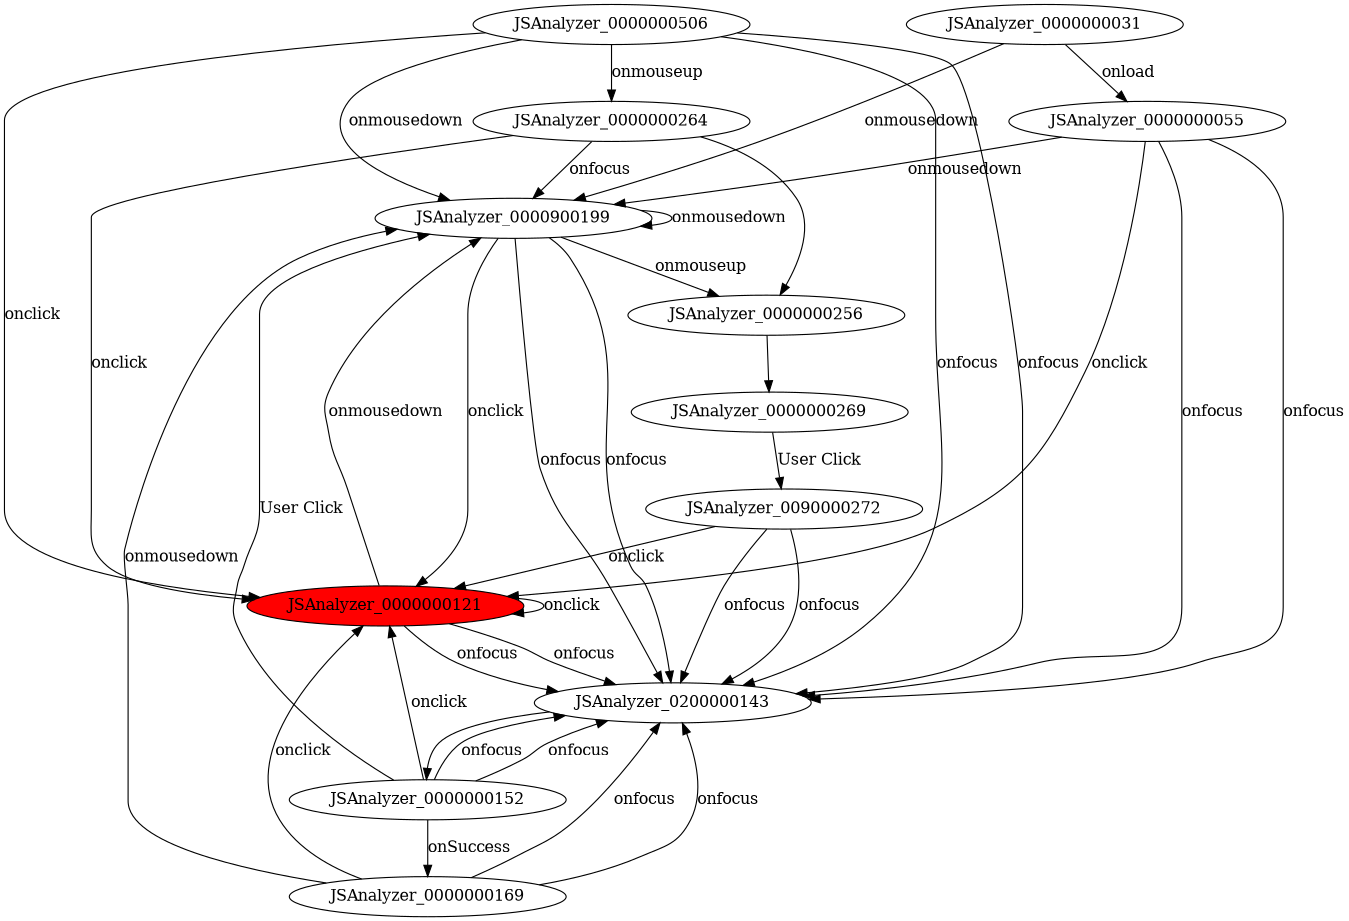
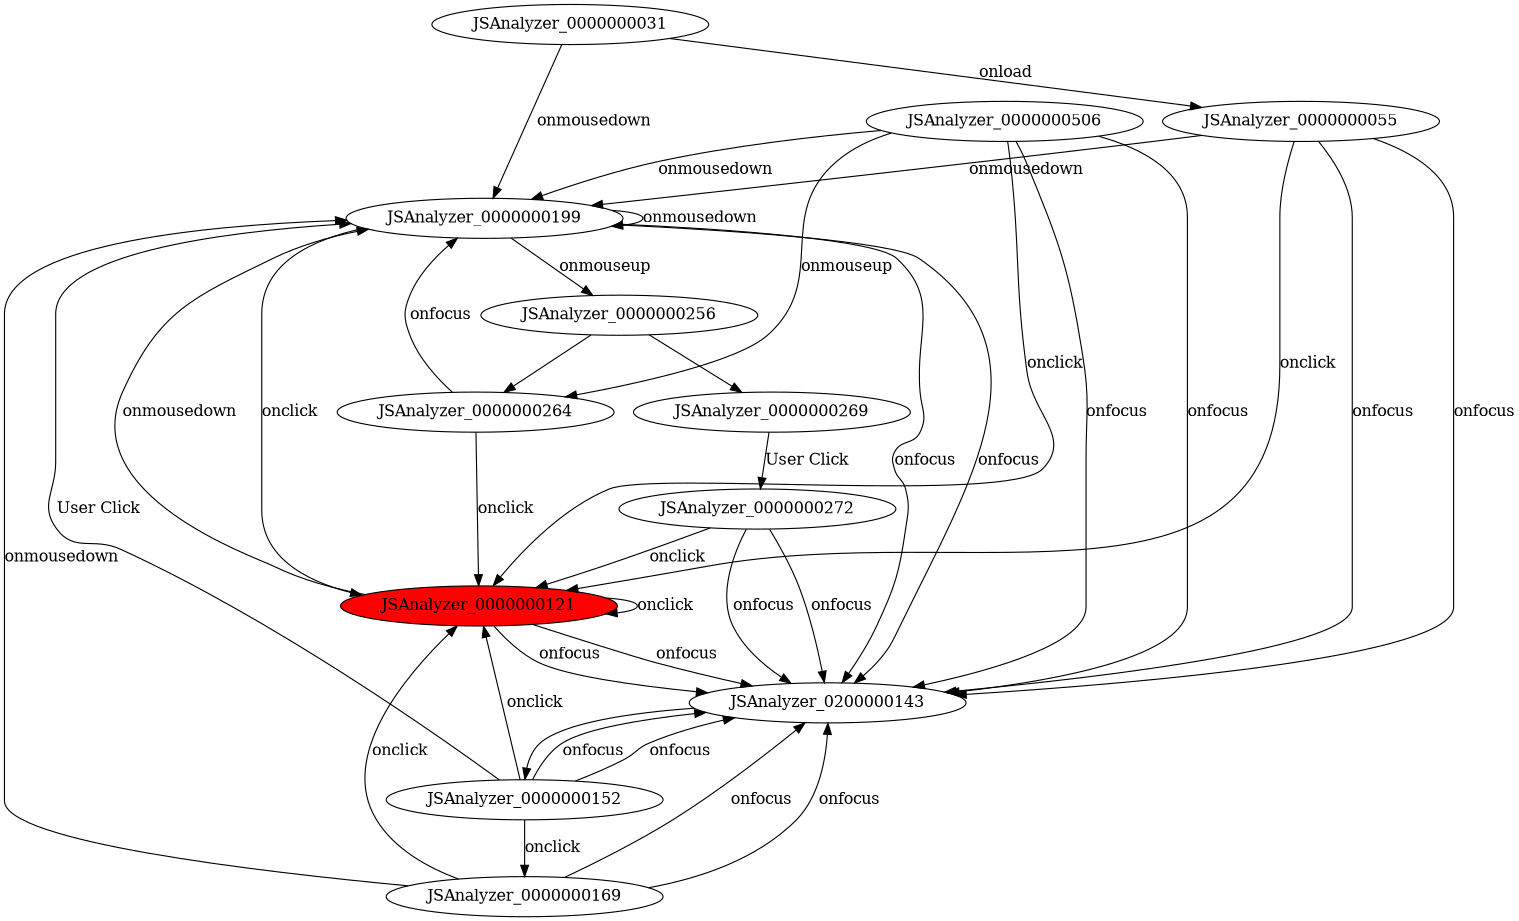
(789, 189) -> (552, 361)
(514, 218) -> (485, 218)
(784, 509) -> (757, 509)
(470, 848) -> (552, 848)
